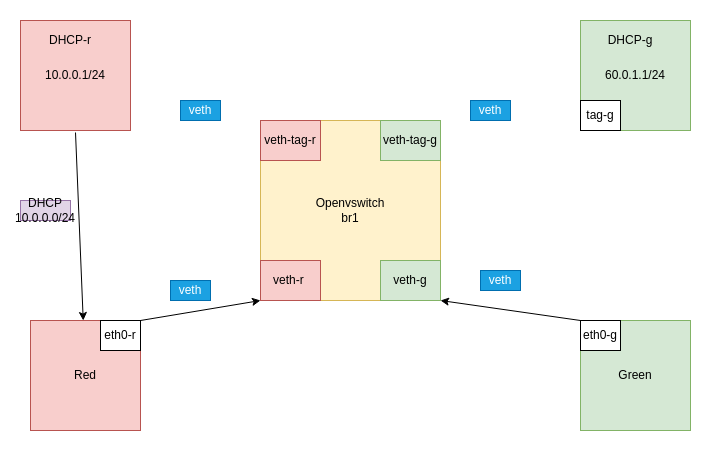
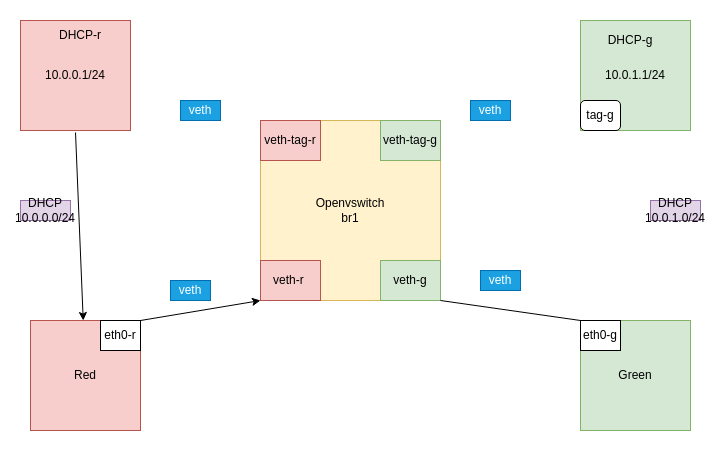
(71, 41) -> (81, 36)
(636, 76) -> (636, 76)
(601, 116) -> (601, 116)
none -> (676, 211)
(448, 302) -> (445, 301)
